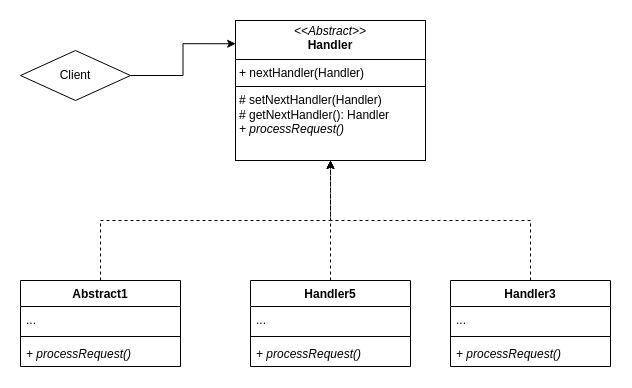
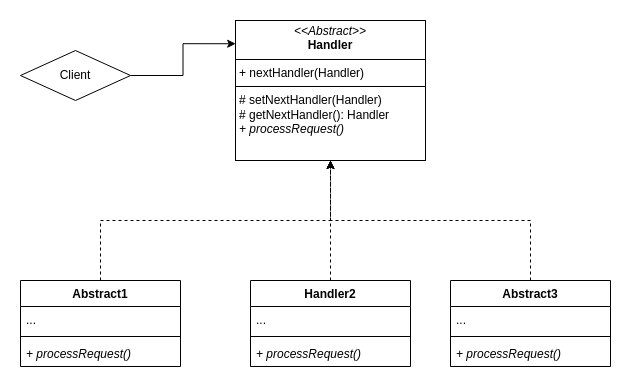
(331, 295) -> (331, 295)
(531, 295) -> (531, 295)
